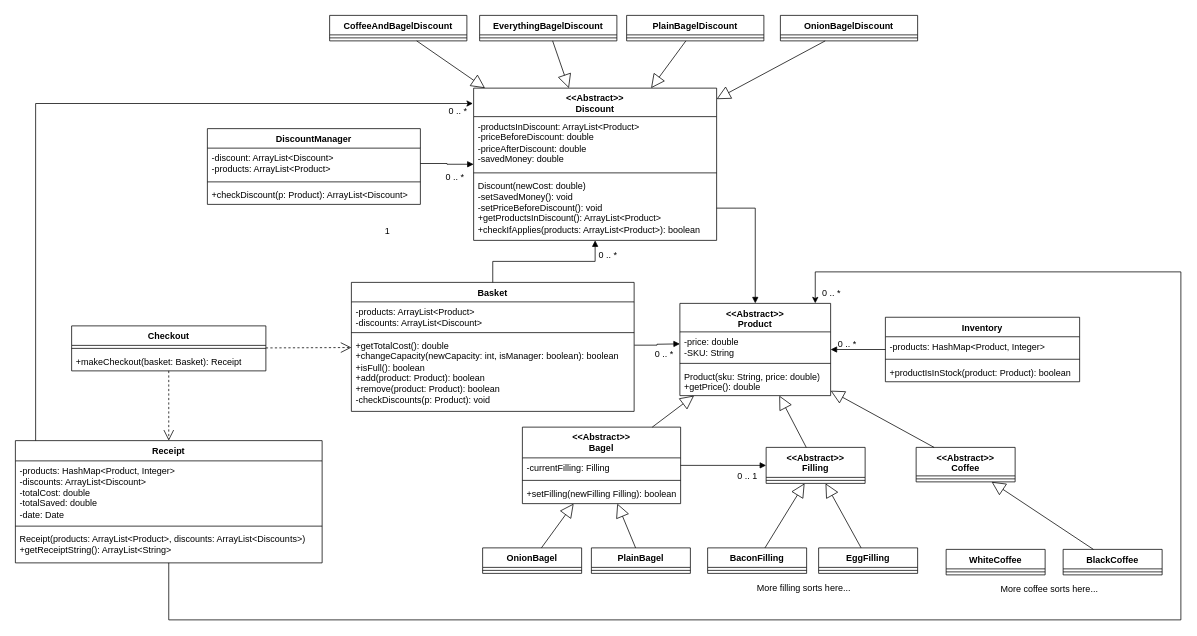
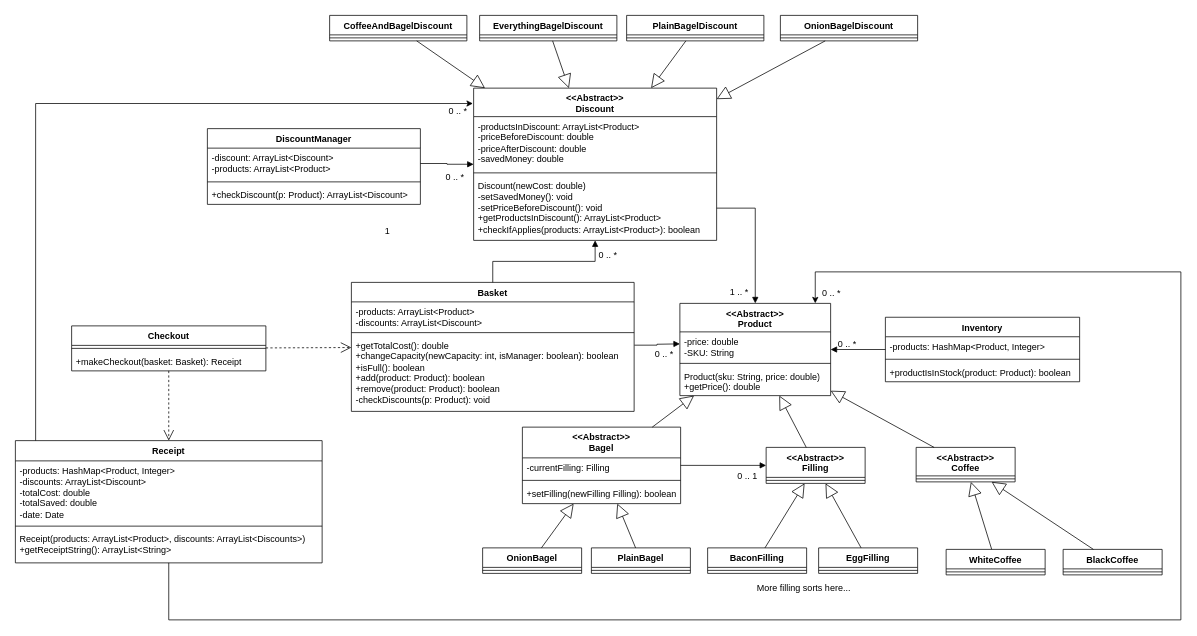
none -> (739, 292)
none -> (983, 523)
(1056, 592) -> none
